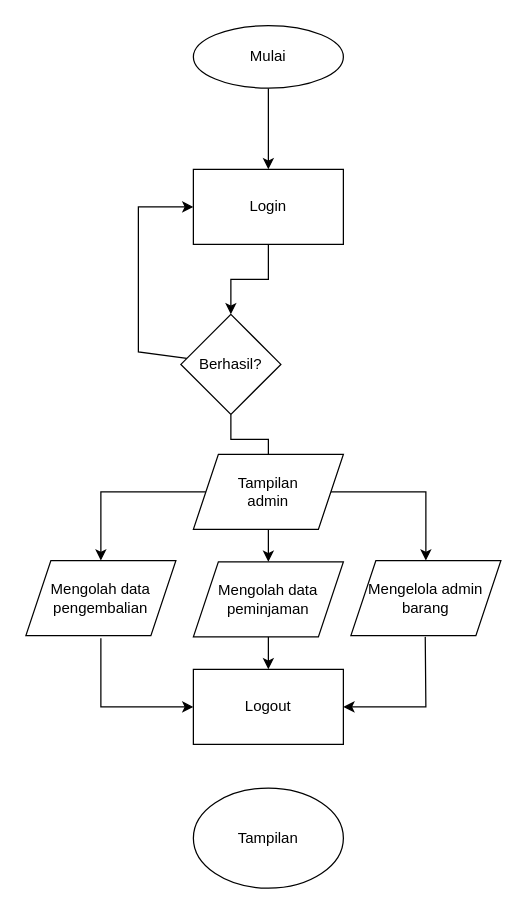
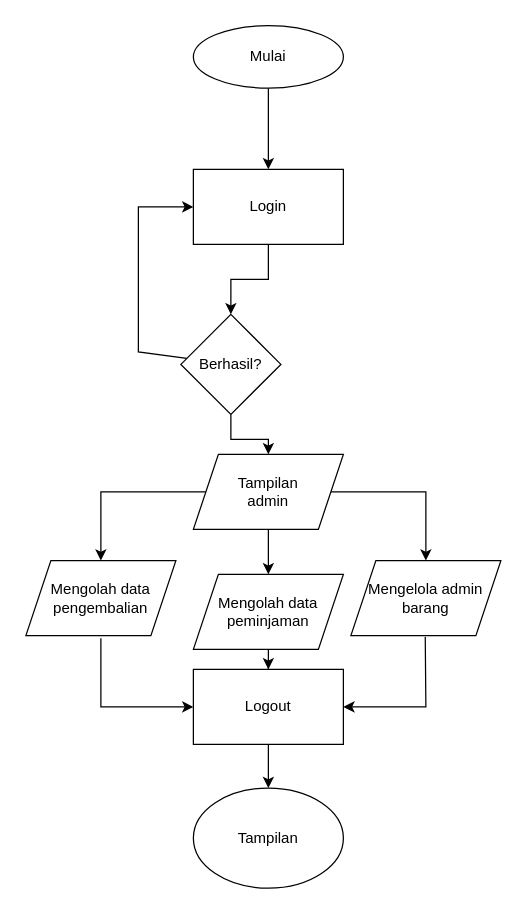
(268, 448) -> (268, 444)
(268, 599) -> (268, 612)
none -> (268, 768)
